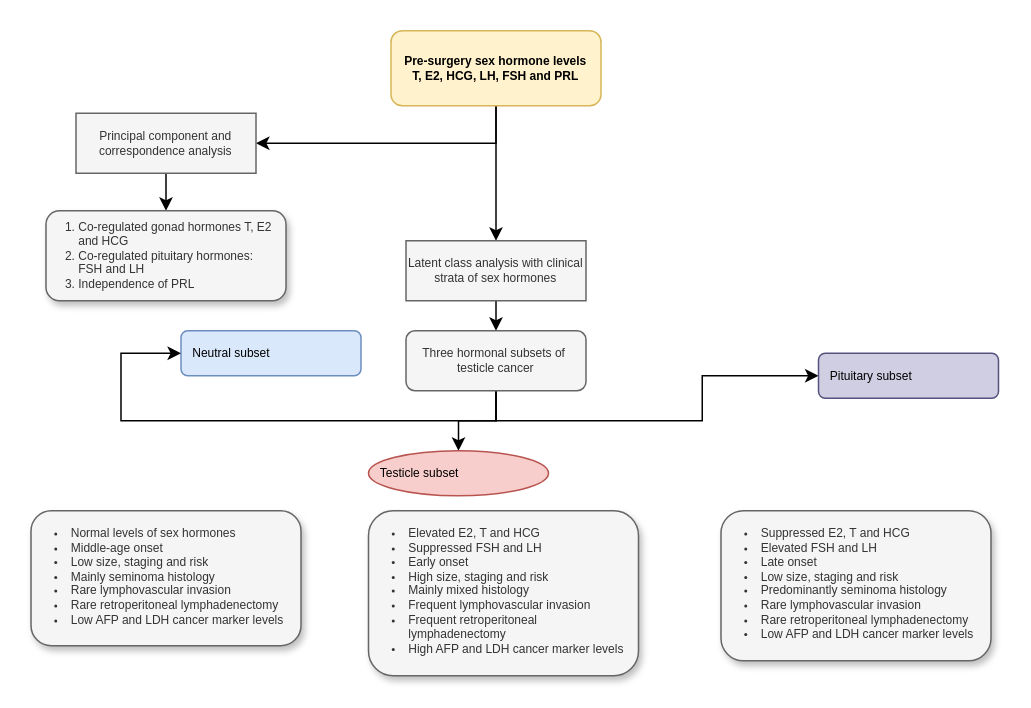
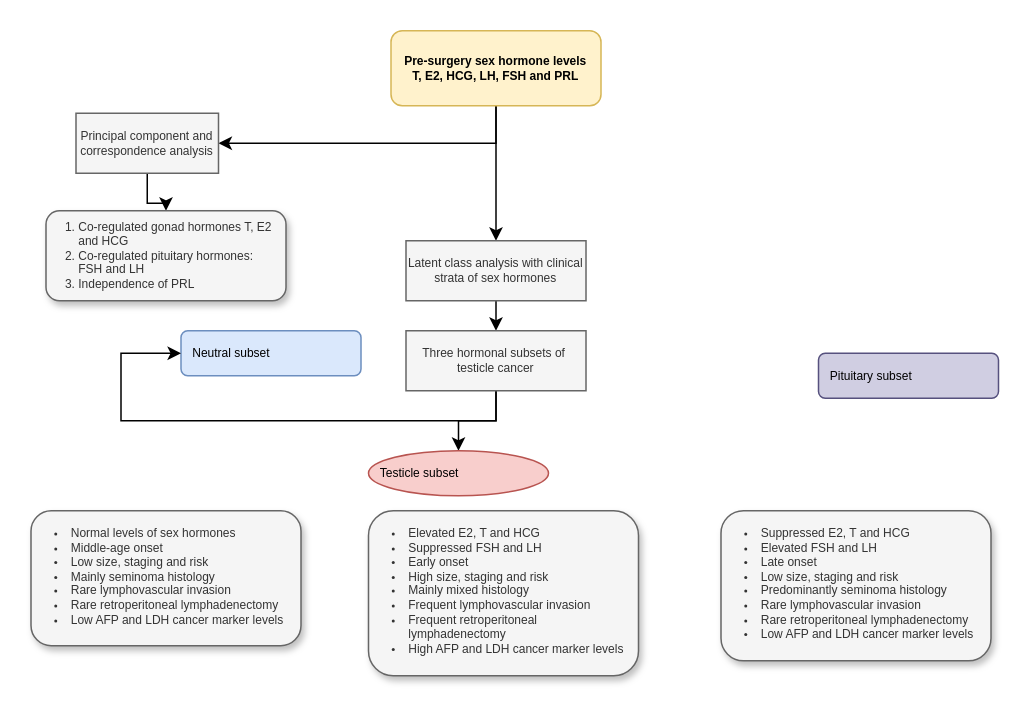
(166, 143) -> (147, 143)
(496, 361) -> (496, 361)
(674, 421) -> none
